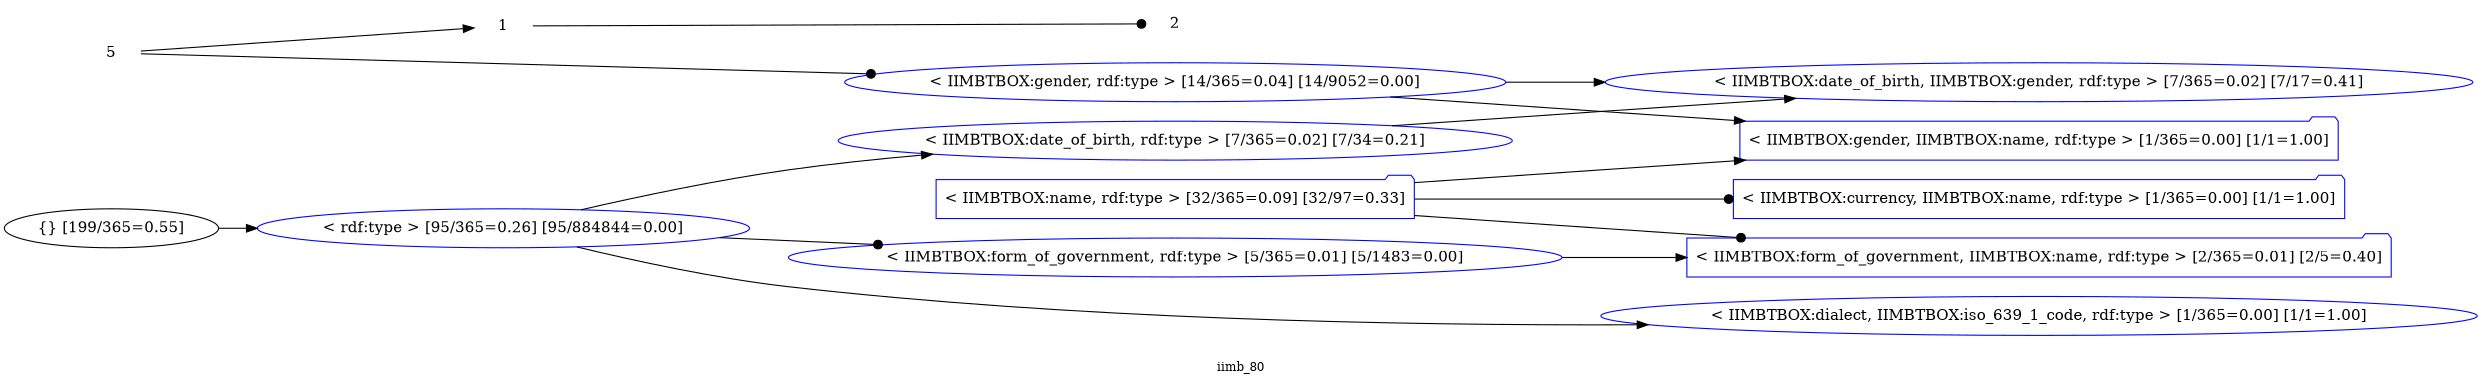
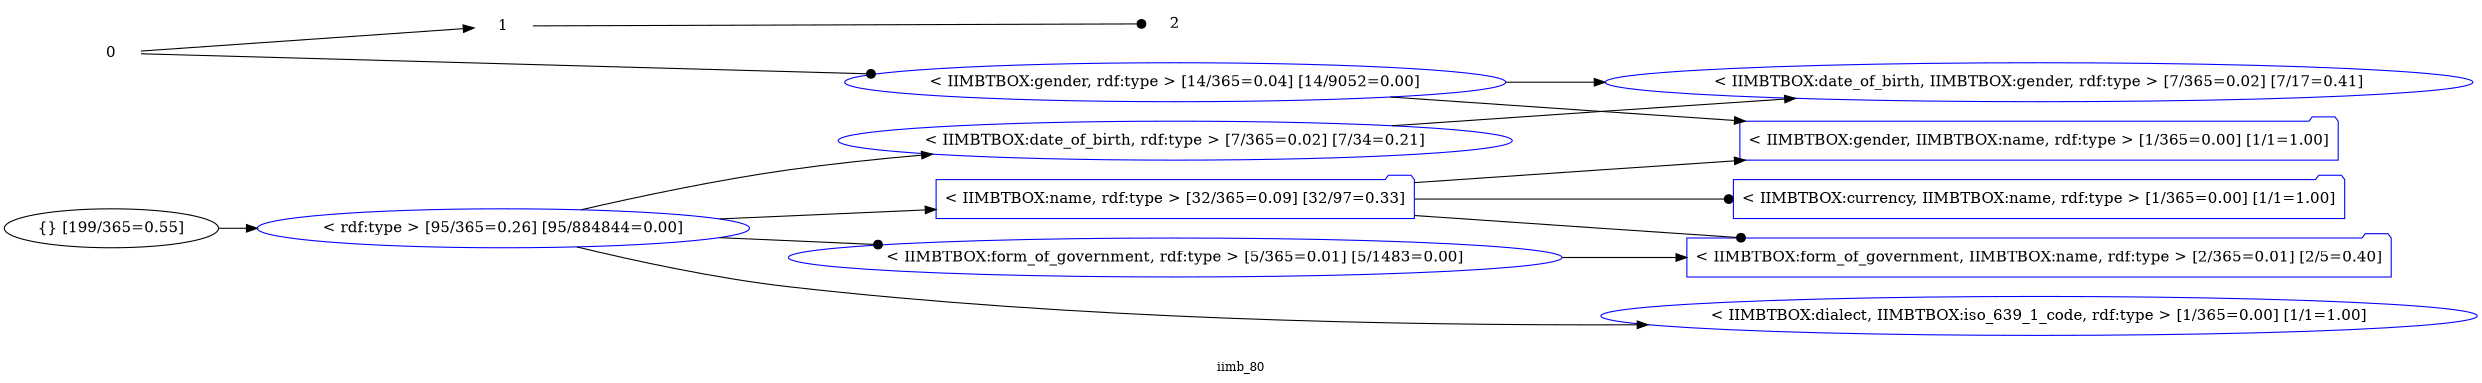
(111, 53) -> (111, 53)
none -> (822, 214)
